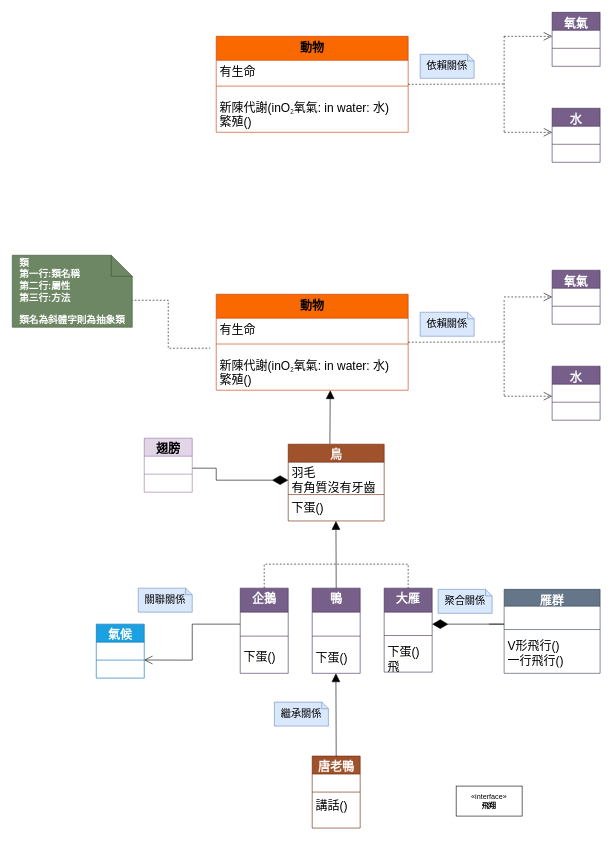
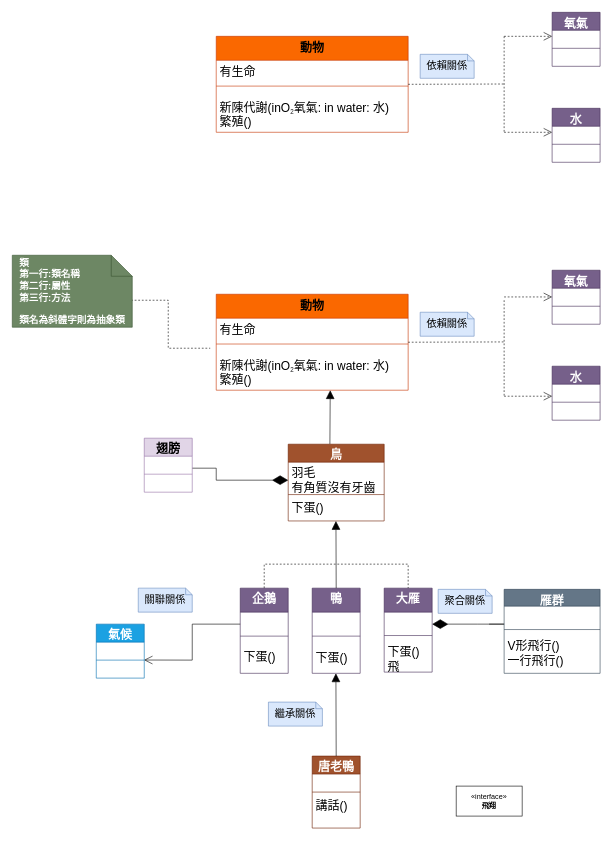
(302, 714) -> (296, 714)
